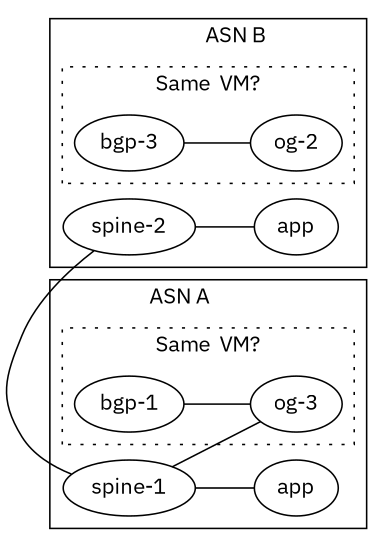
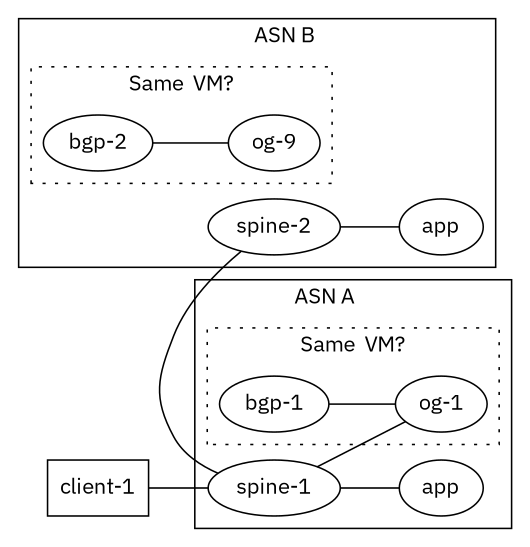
(129, 143) -> (98, 143)
(296, 143) -> (274, 143)
(296, 404) -> (441, 404)
none -> (98, 488)
